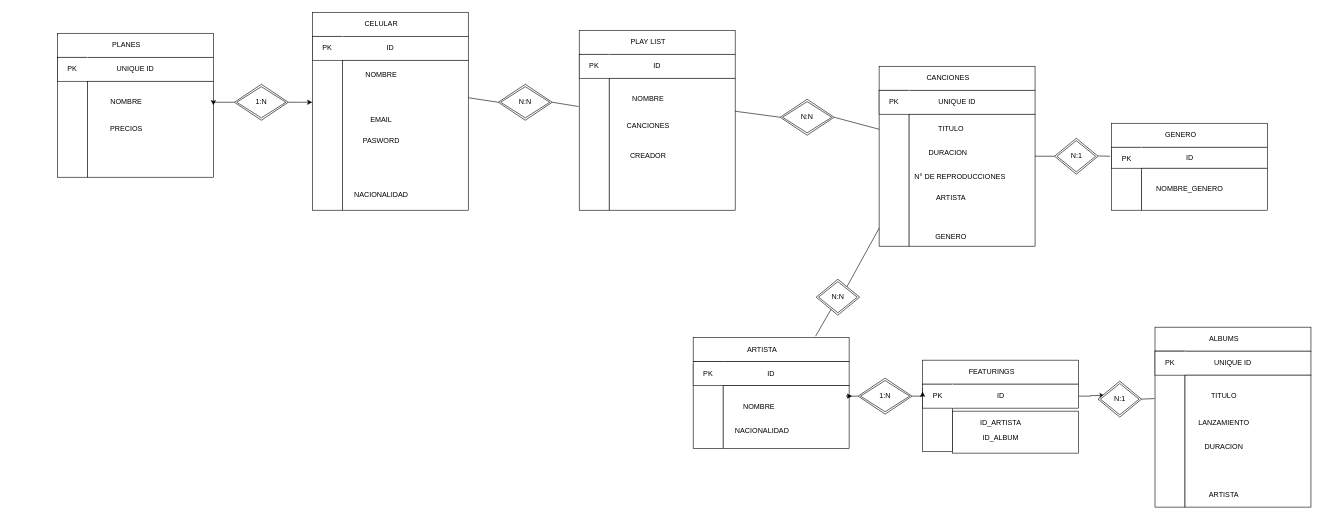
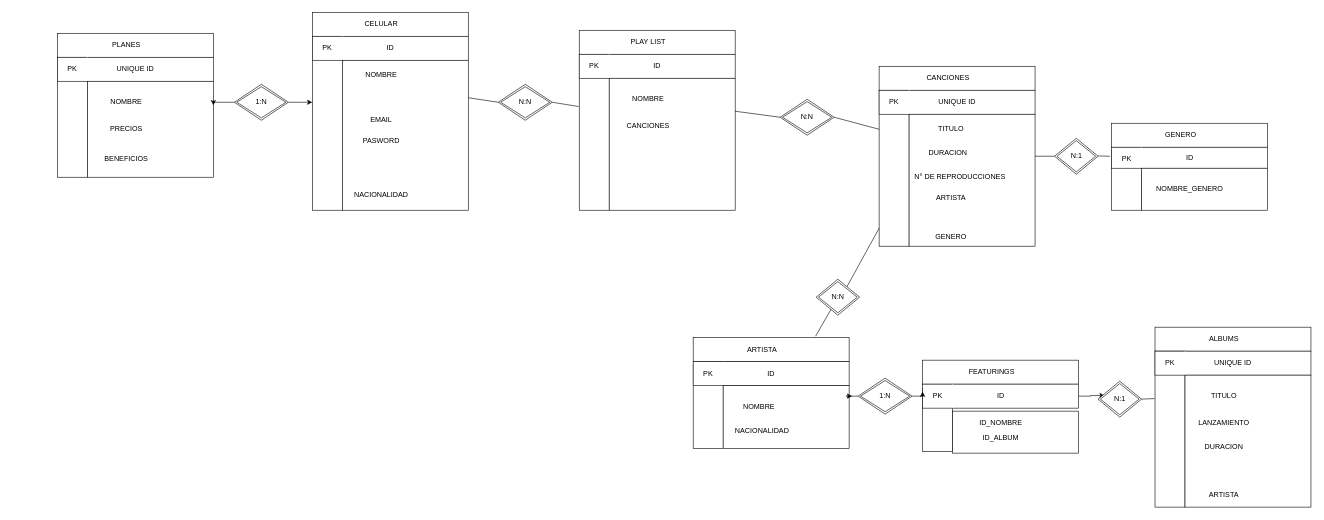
(648, 156) -> none
none -> (126, 159)
(1001, 423) -> (1001, 423)
